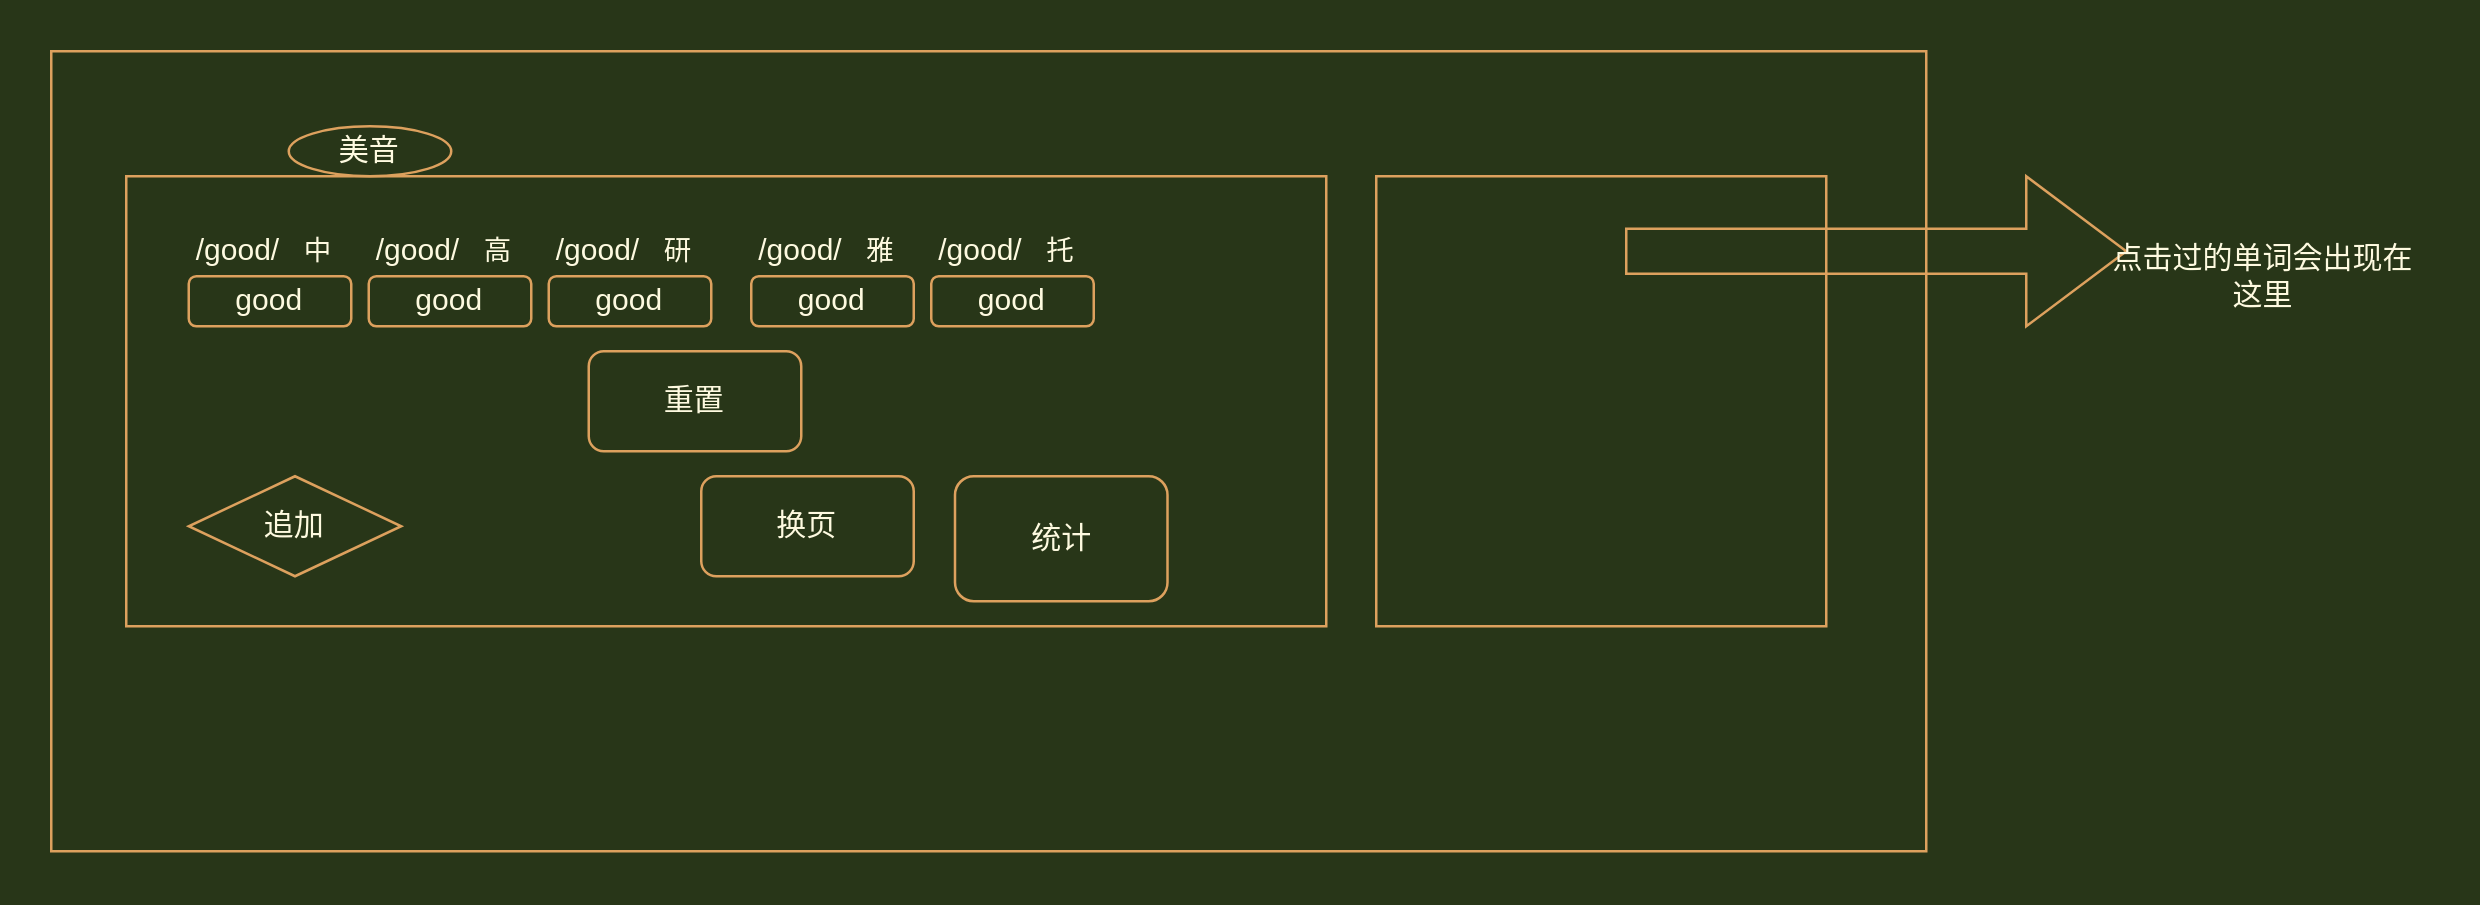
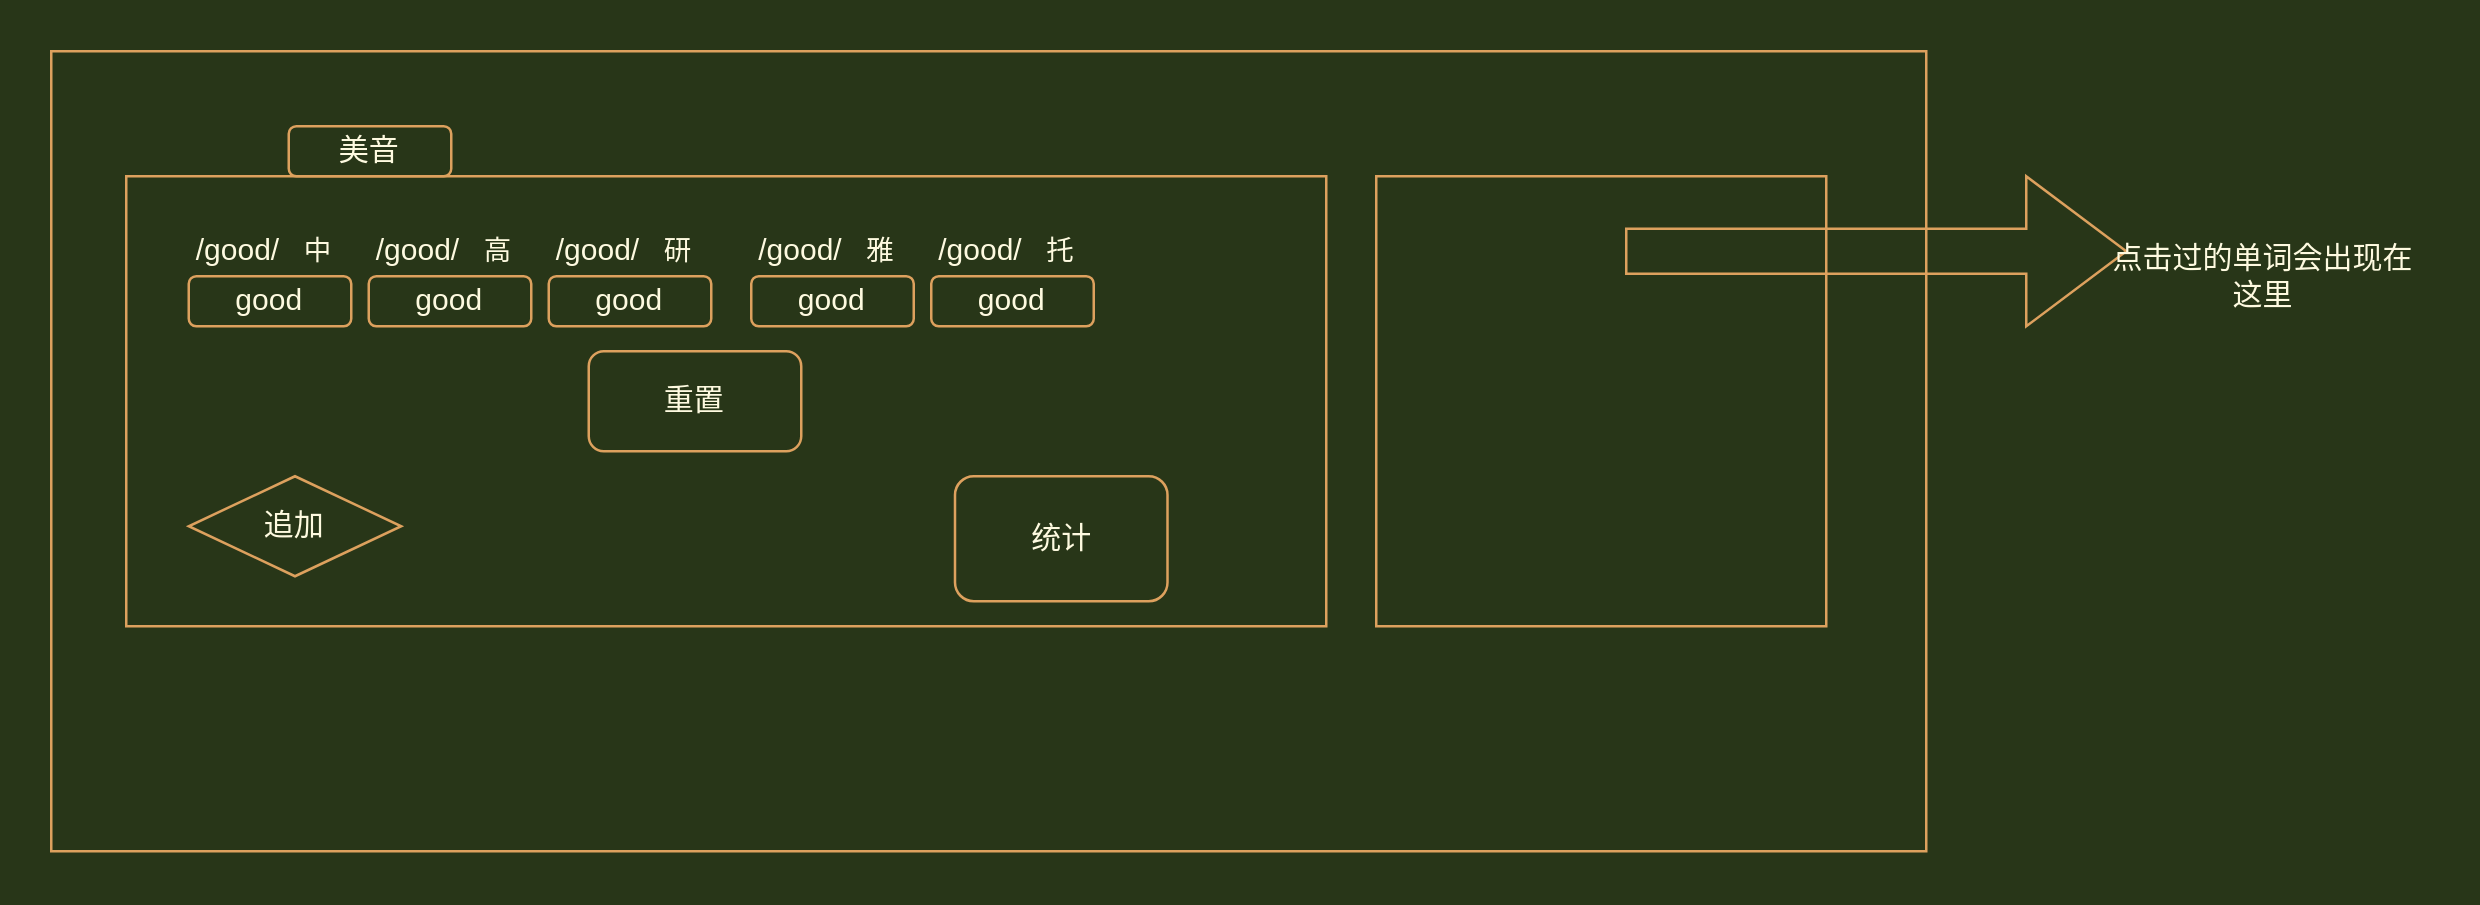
(370, 151) -> (370, 151)
(808, 526) -> none
